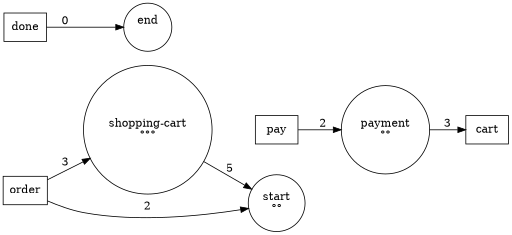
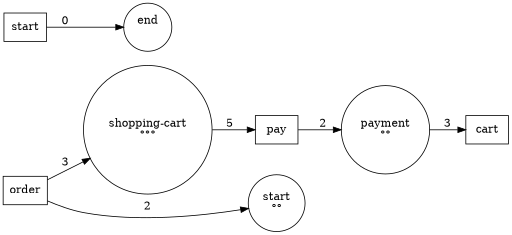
(25, 27) -> (25, 27)
(224, 173) -> (230, 130)
